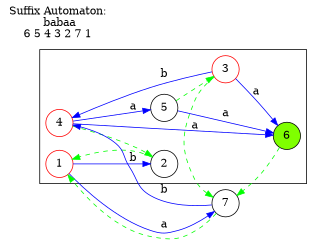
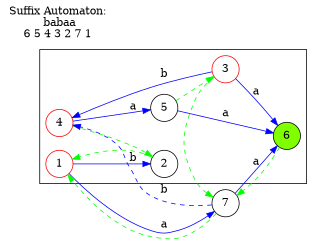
(169, 129) -> (254, 173)
(135, 177) -> (135, 177)
